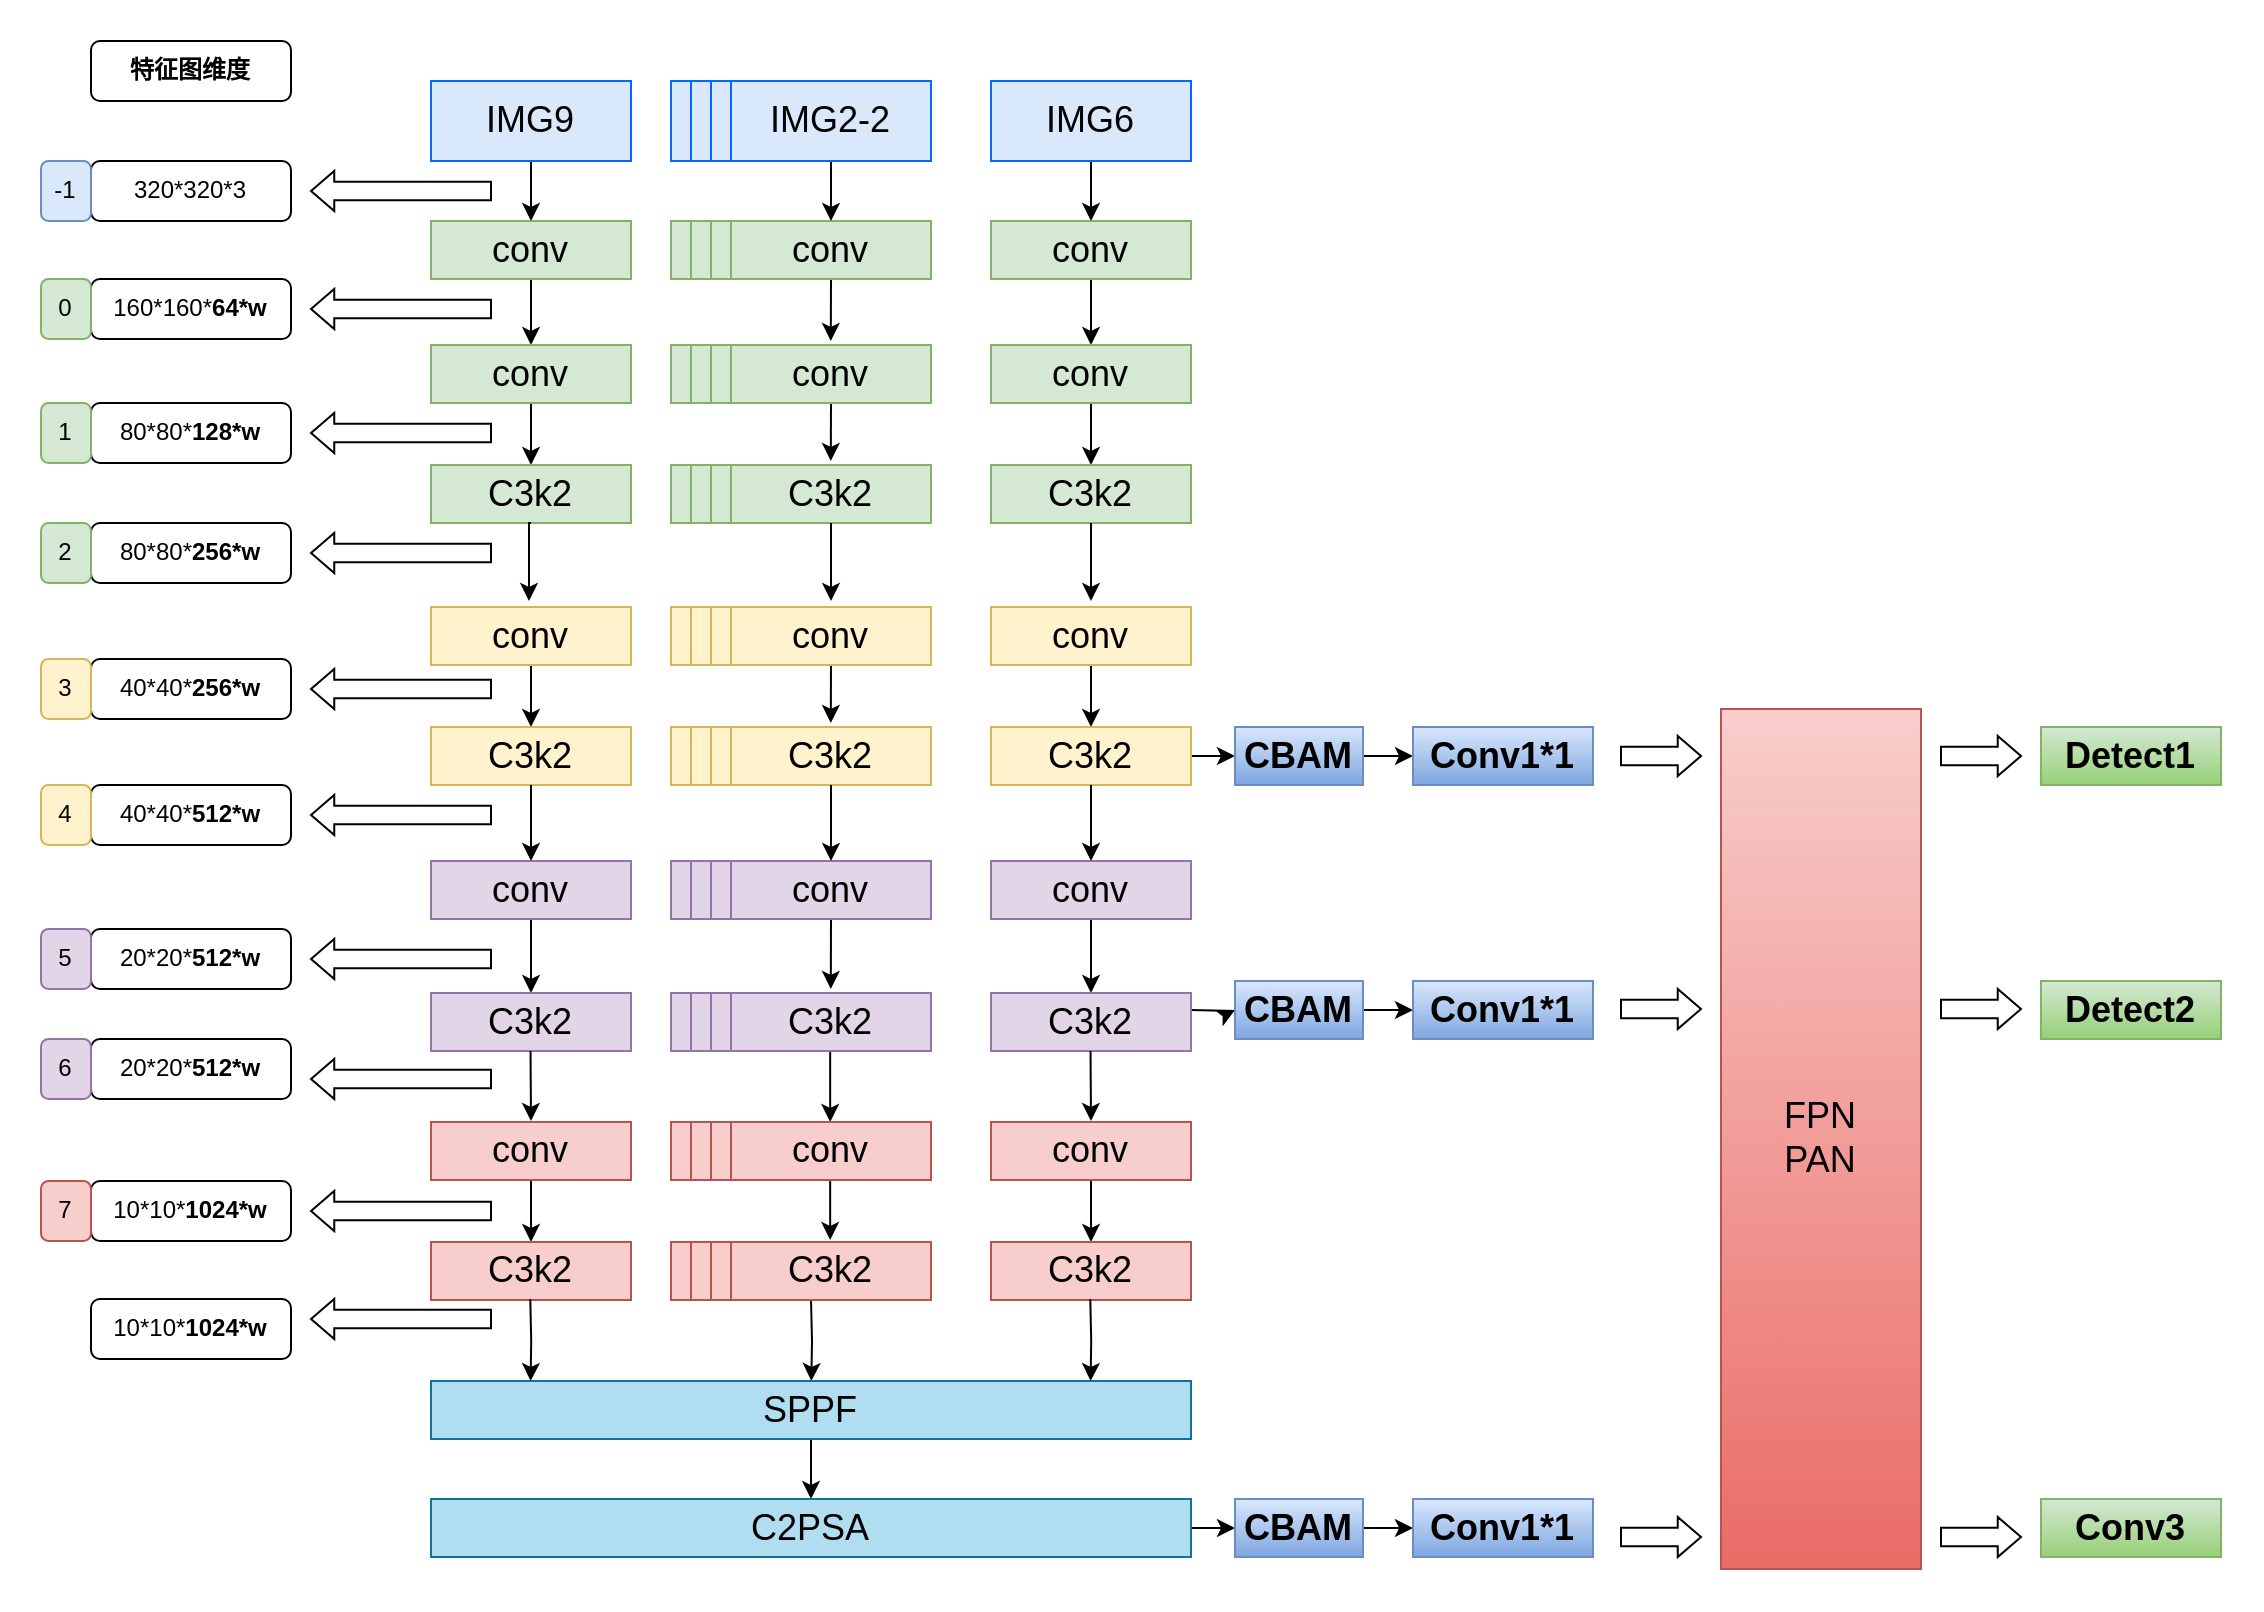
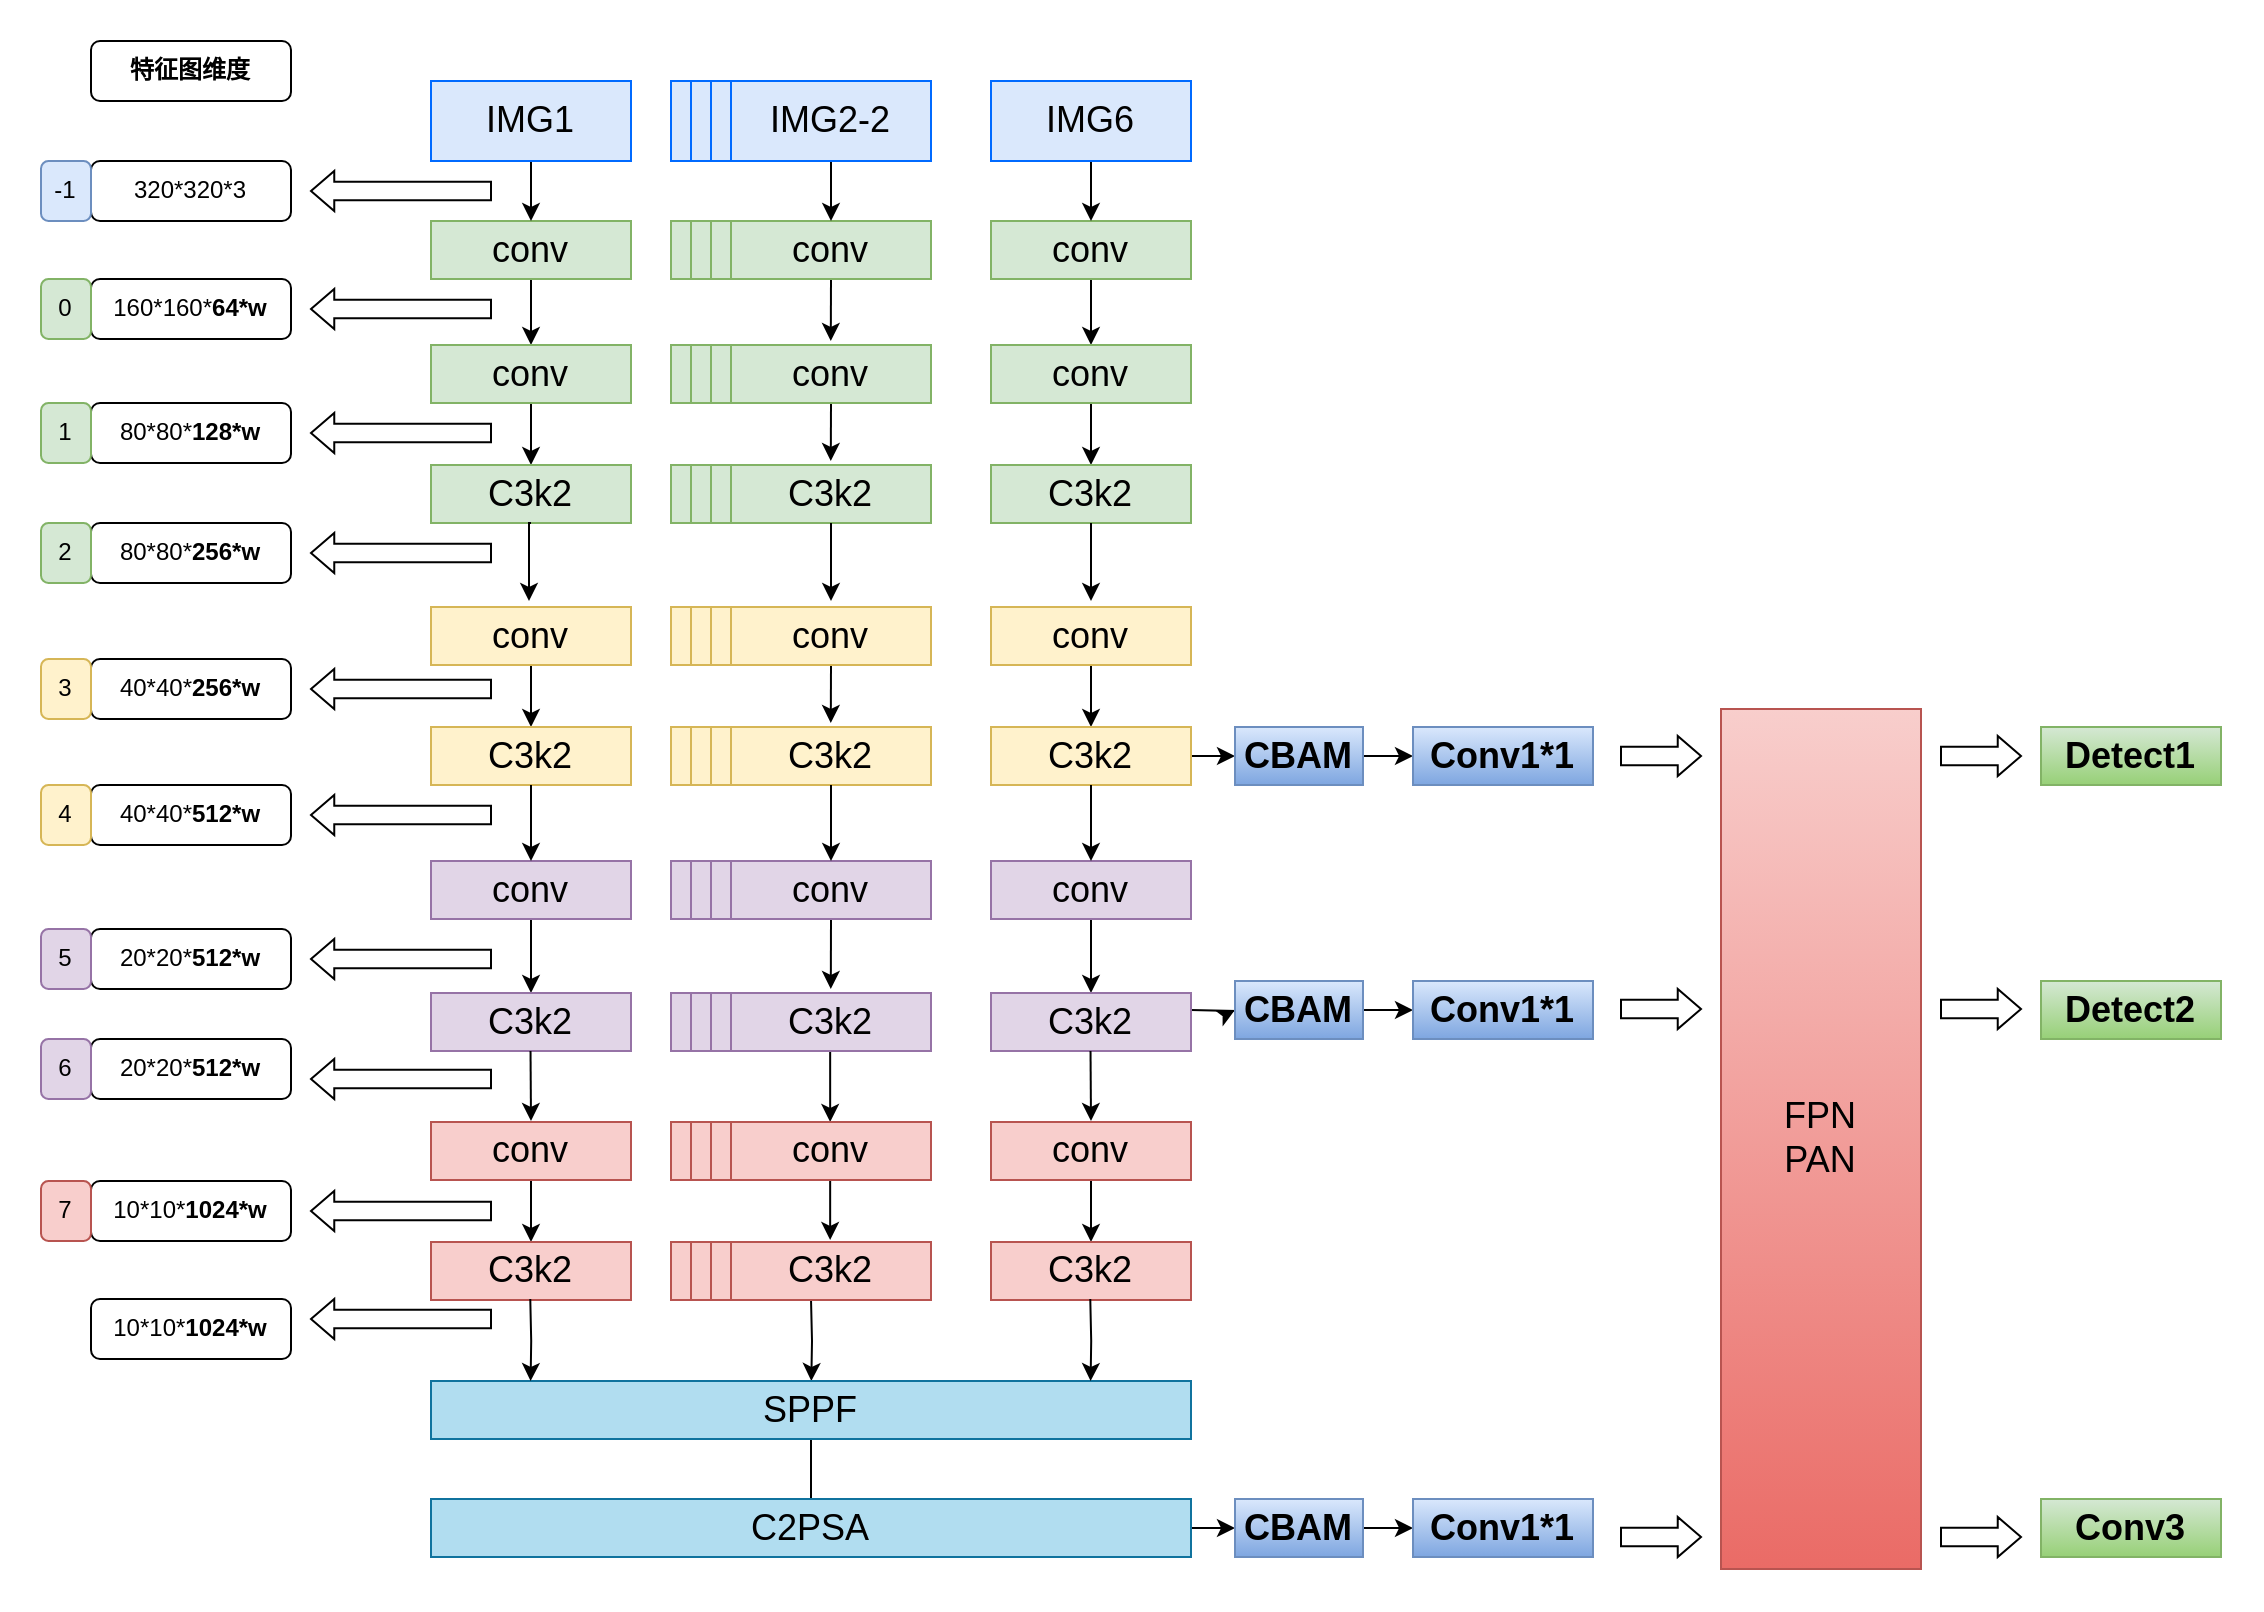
(531, 121) -> (531, 121)
(811, 1484) -> (811, 1489)
